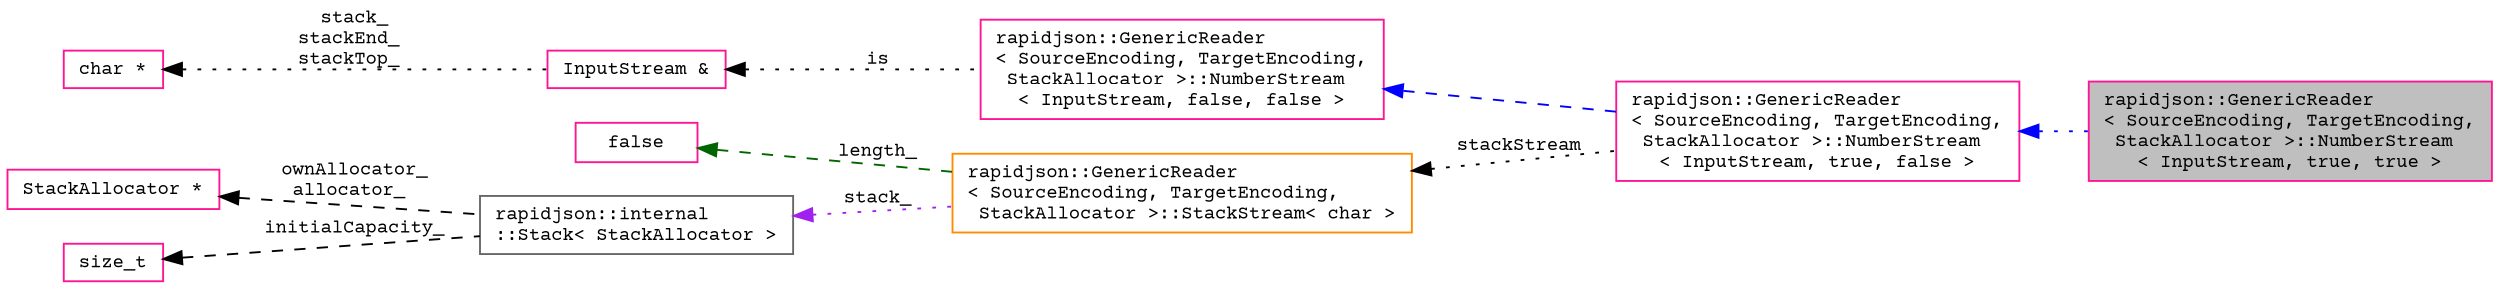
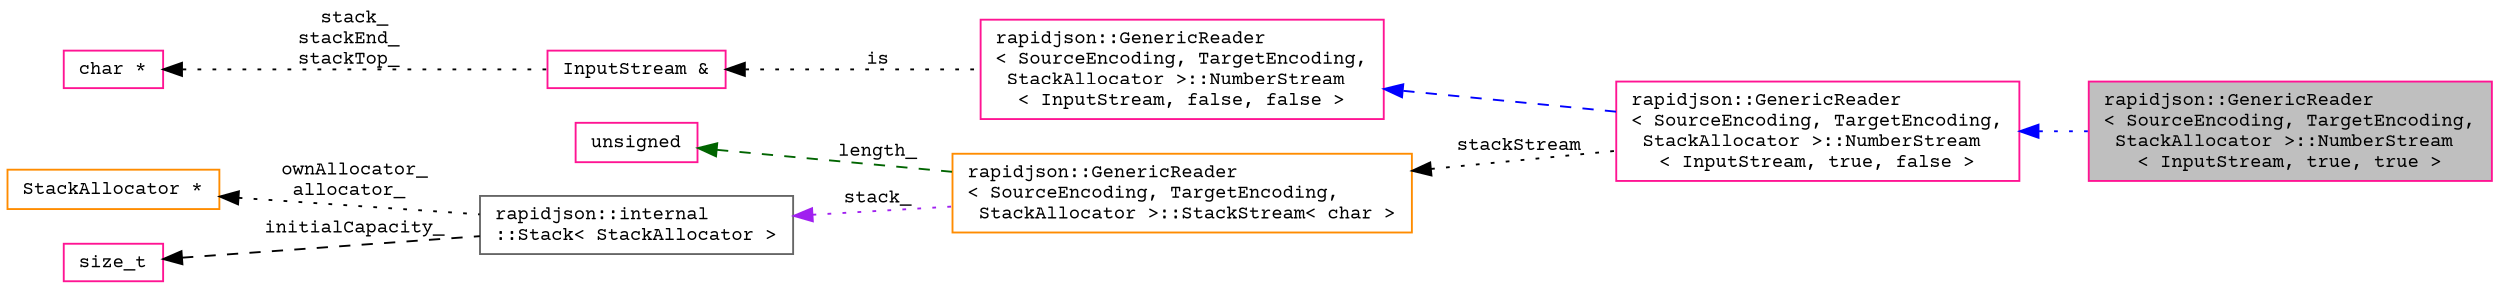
(637, 142) -> (637, 142)
(113, 189) -> (113, 189)
(359, 206) -> (359, 206)
